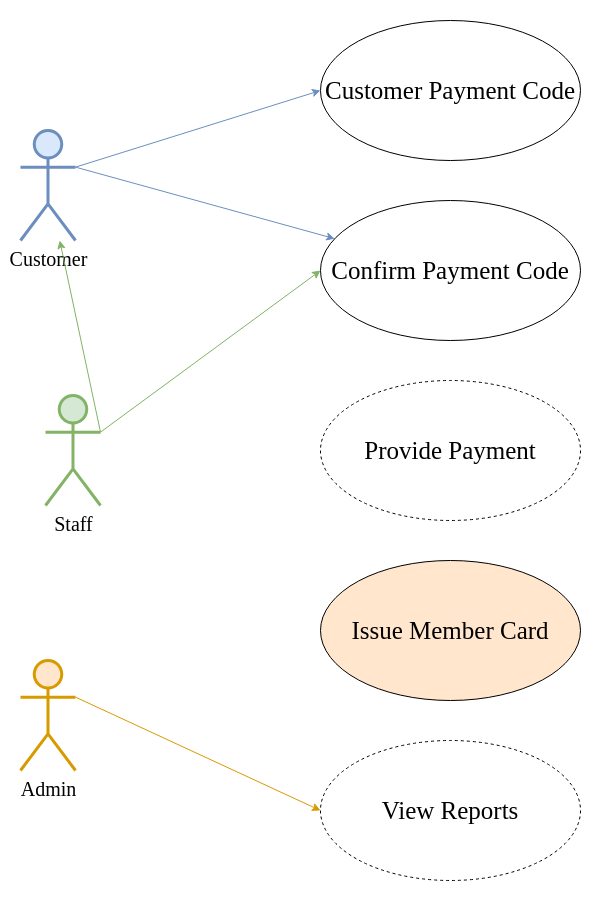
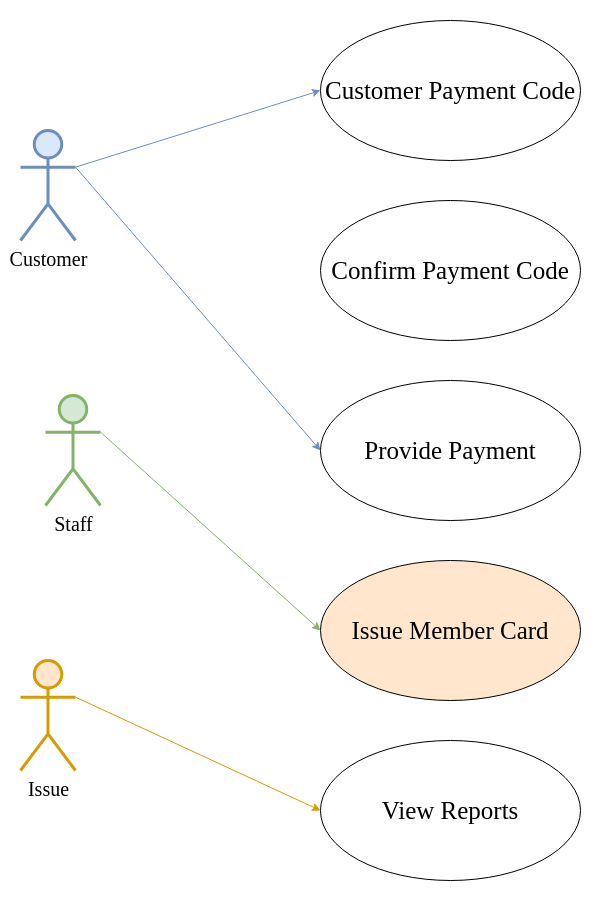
(203, 202) -> (197, 307)
(80, 338) -> (209, 530)
(209, 353) -> none
(451, 451) -> (451, 451)
(49, 785) -> (49, 785)
(451, 811) -> (451, 811)
